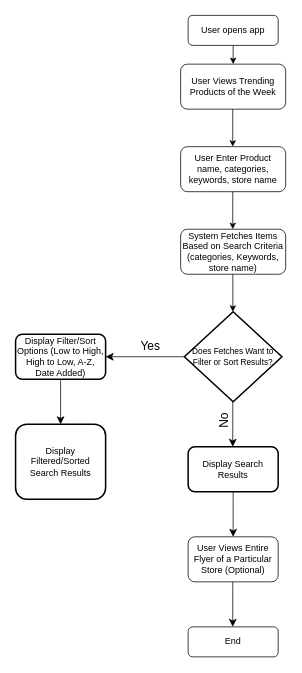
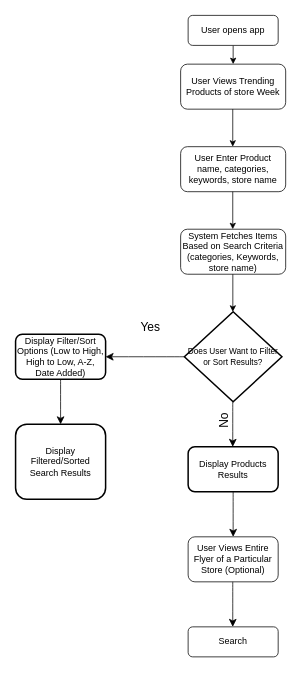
(233, 87) -> (233, 87)
(150, 345) -> (150, 327)
(233, 357) -> (233, 357)
(233, 469) -> (233, 469)
(233, 642) -> (233, 642)
